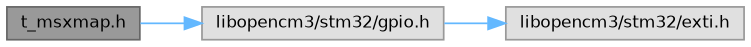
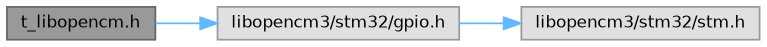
(73, 23) -> (81, 23)
(625, 23) -> (640, 23)
